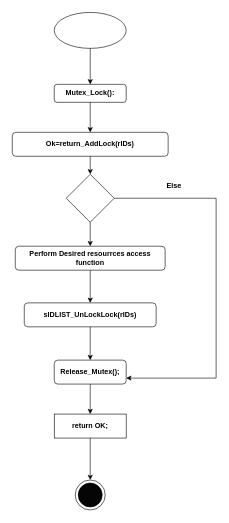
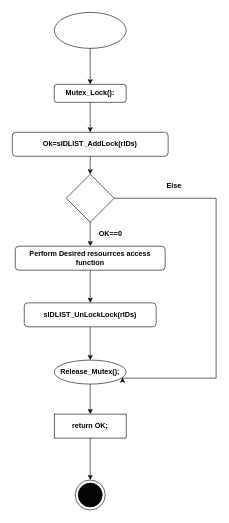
(90, 144) -> (90, 144)
none -> (111, 234)
(90, 372) -> (90, 372)
